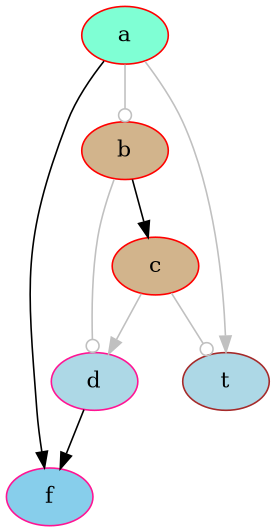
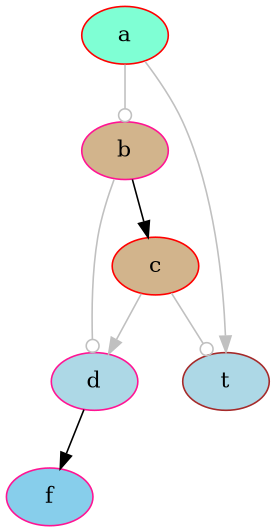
(125, 151) -> (125, 151)
(33, 249) -> none
